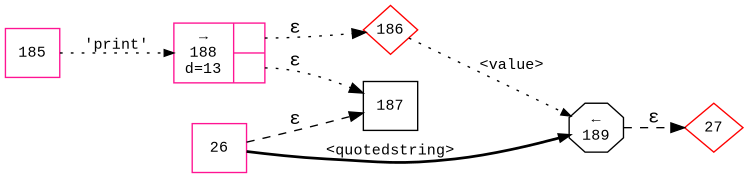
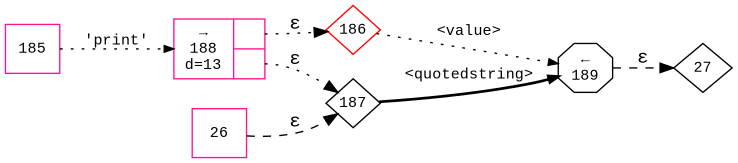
(391, 106) -> (353, 103)
(714, 128) -> (703, 68)
(404, 162) -> (464, 94)
